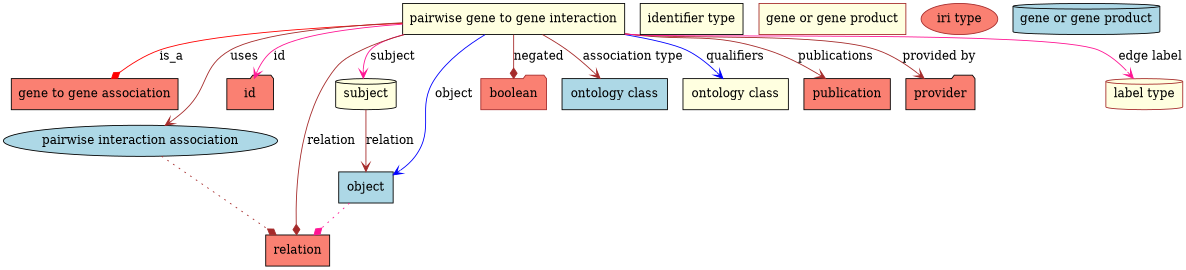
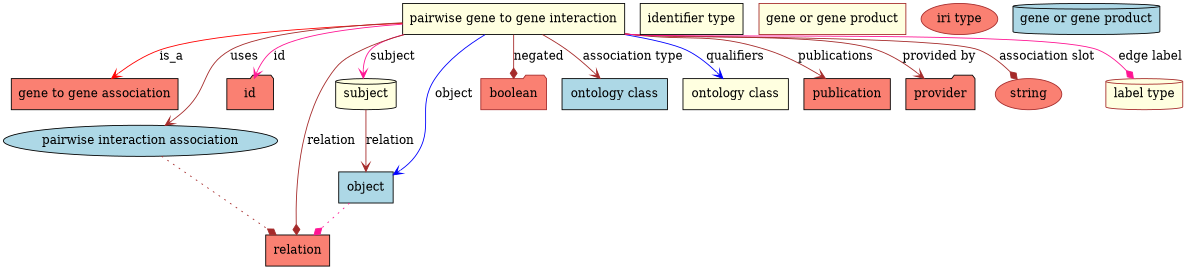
(257, 33) -> (257, 33)
(879, 37) -> (930, 37)
none -> (1029, 94)
